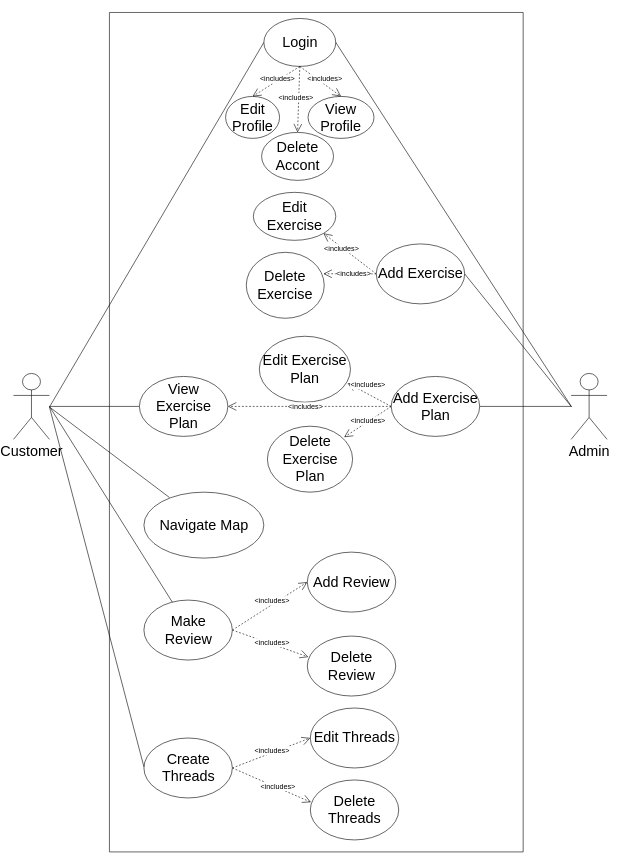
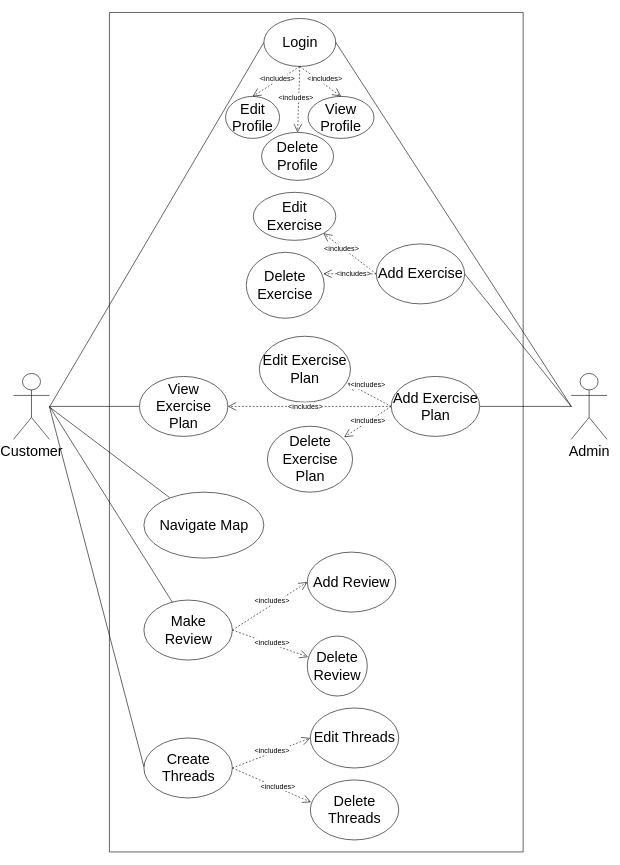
(298, 156) -> (298, 156)
(352, 666) -> (338, 666)
